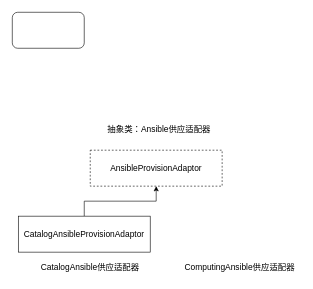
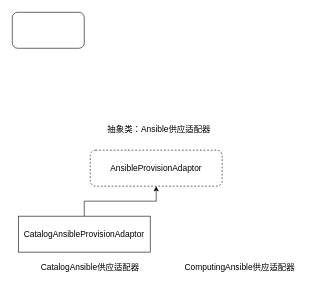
(156, 168) -> (156, 168)
